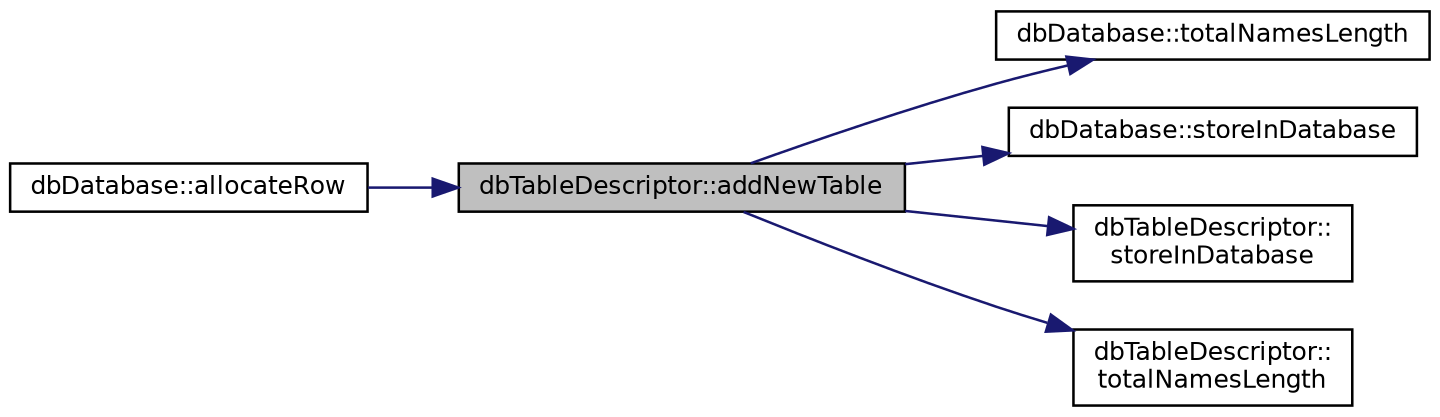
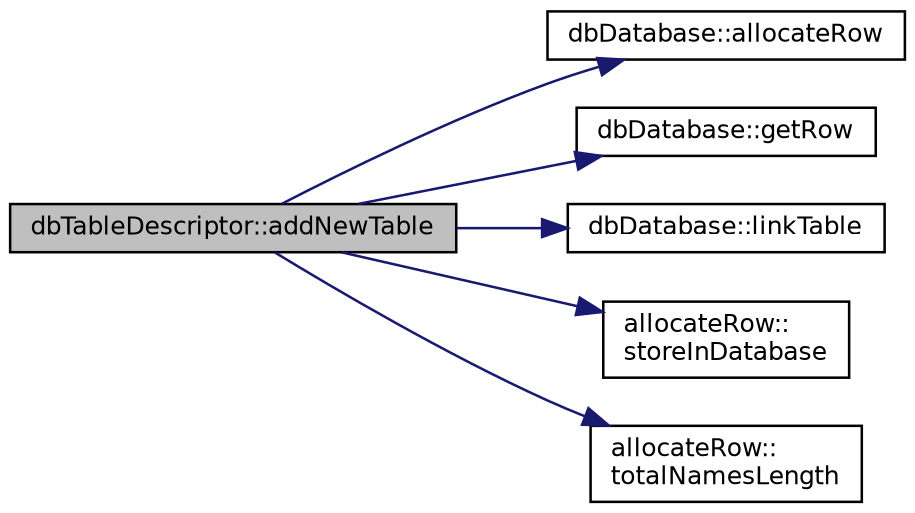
(1213, 35) -> (726, 132)
(1213, 132) -> (726, 228)
(400, 188) -> (438, 129)
(1213, 243) -> (726, 340)
(1213, 368) -> (726, 464)
